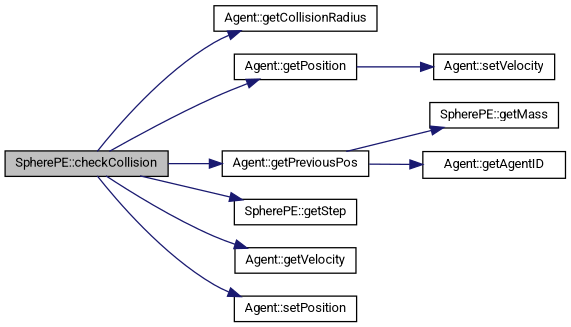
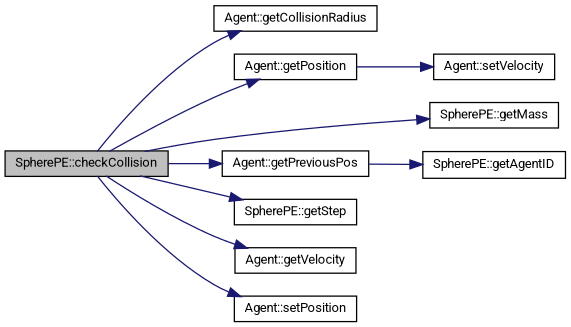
(389, 141) -> (280, 131)
(494, 165) -> (494, 165)
